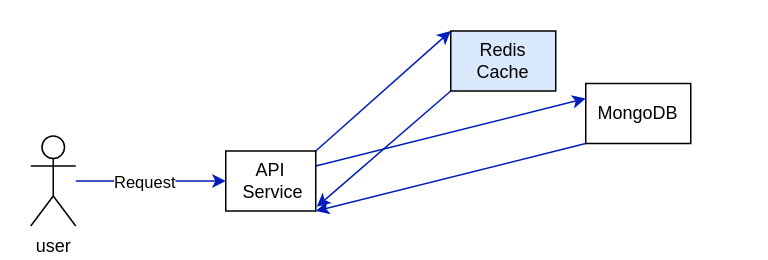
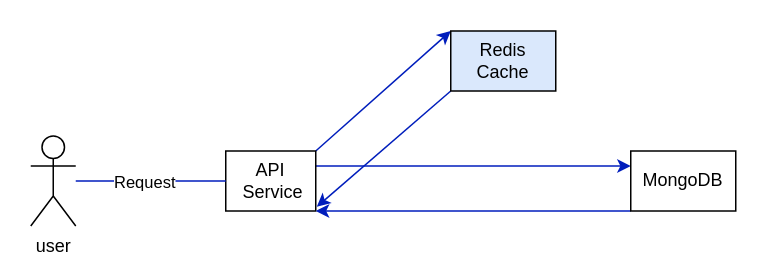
(638, 113) -> (683, 181)
(214, 181) -> (218, 181)
